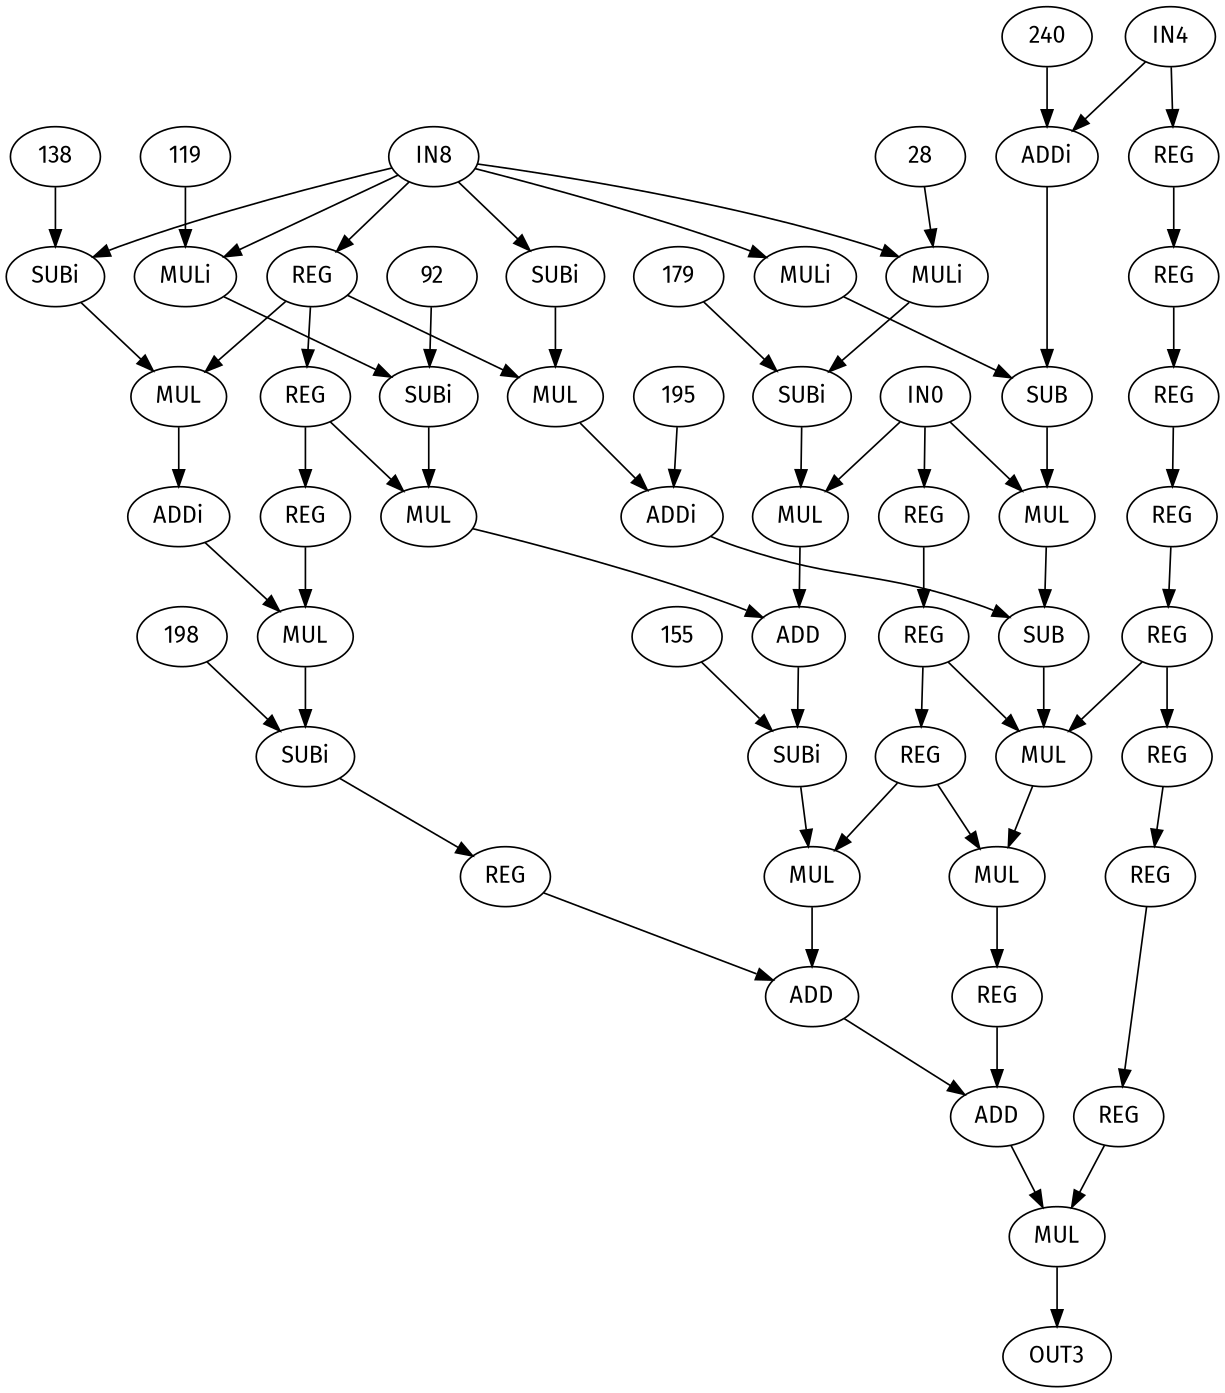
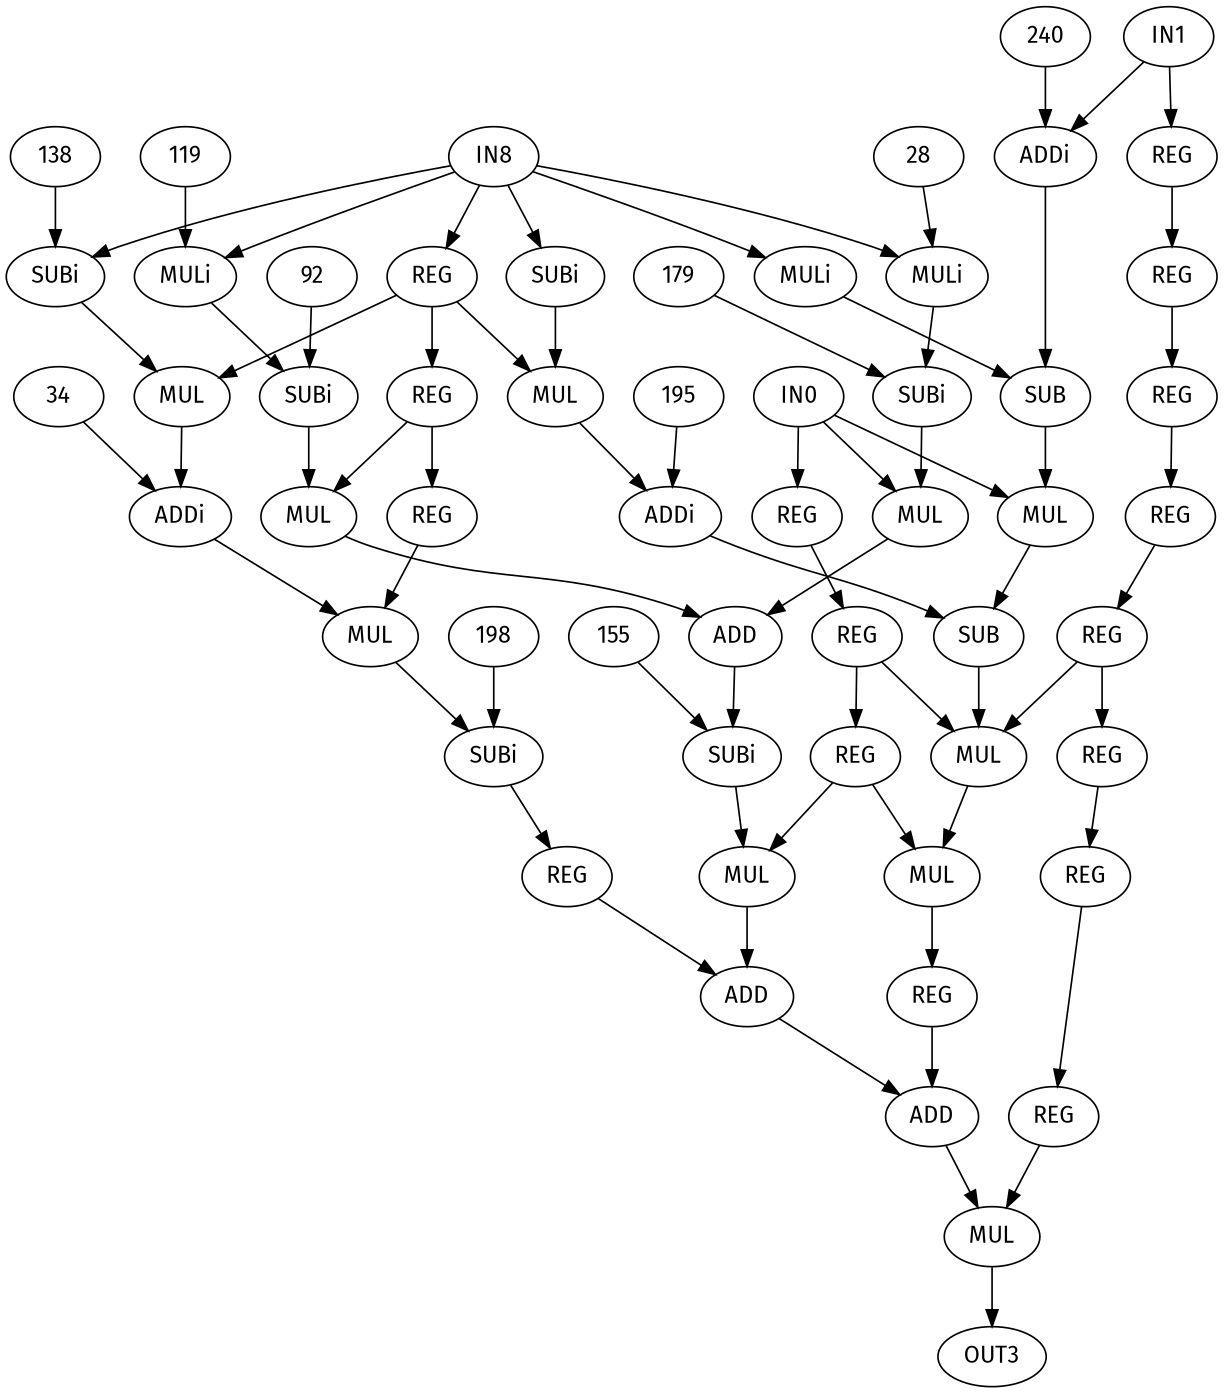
(1170, 37) -> (1169, 37)
none -> (59, 397)
